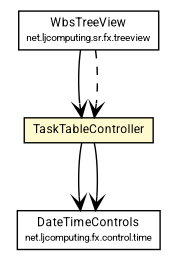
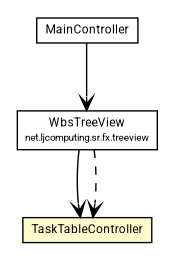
none -> (87, 30)
(88, 230) -> none
